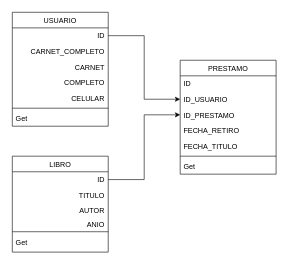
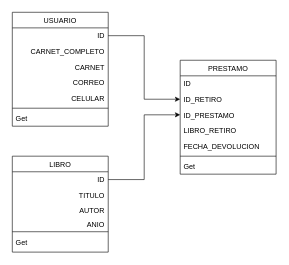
(88, 83) -> (92, 83)
(204, 100) -> (202, 100)
(208, 131) -> (208, 131)
(208, 146) -> (216, 146)
